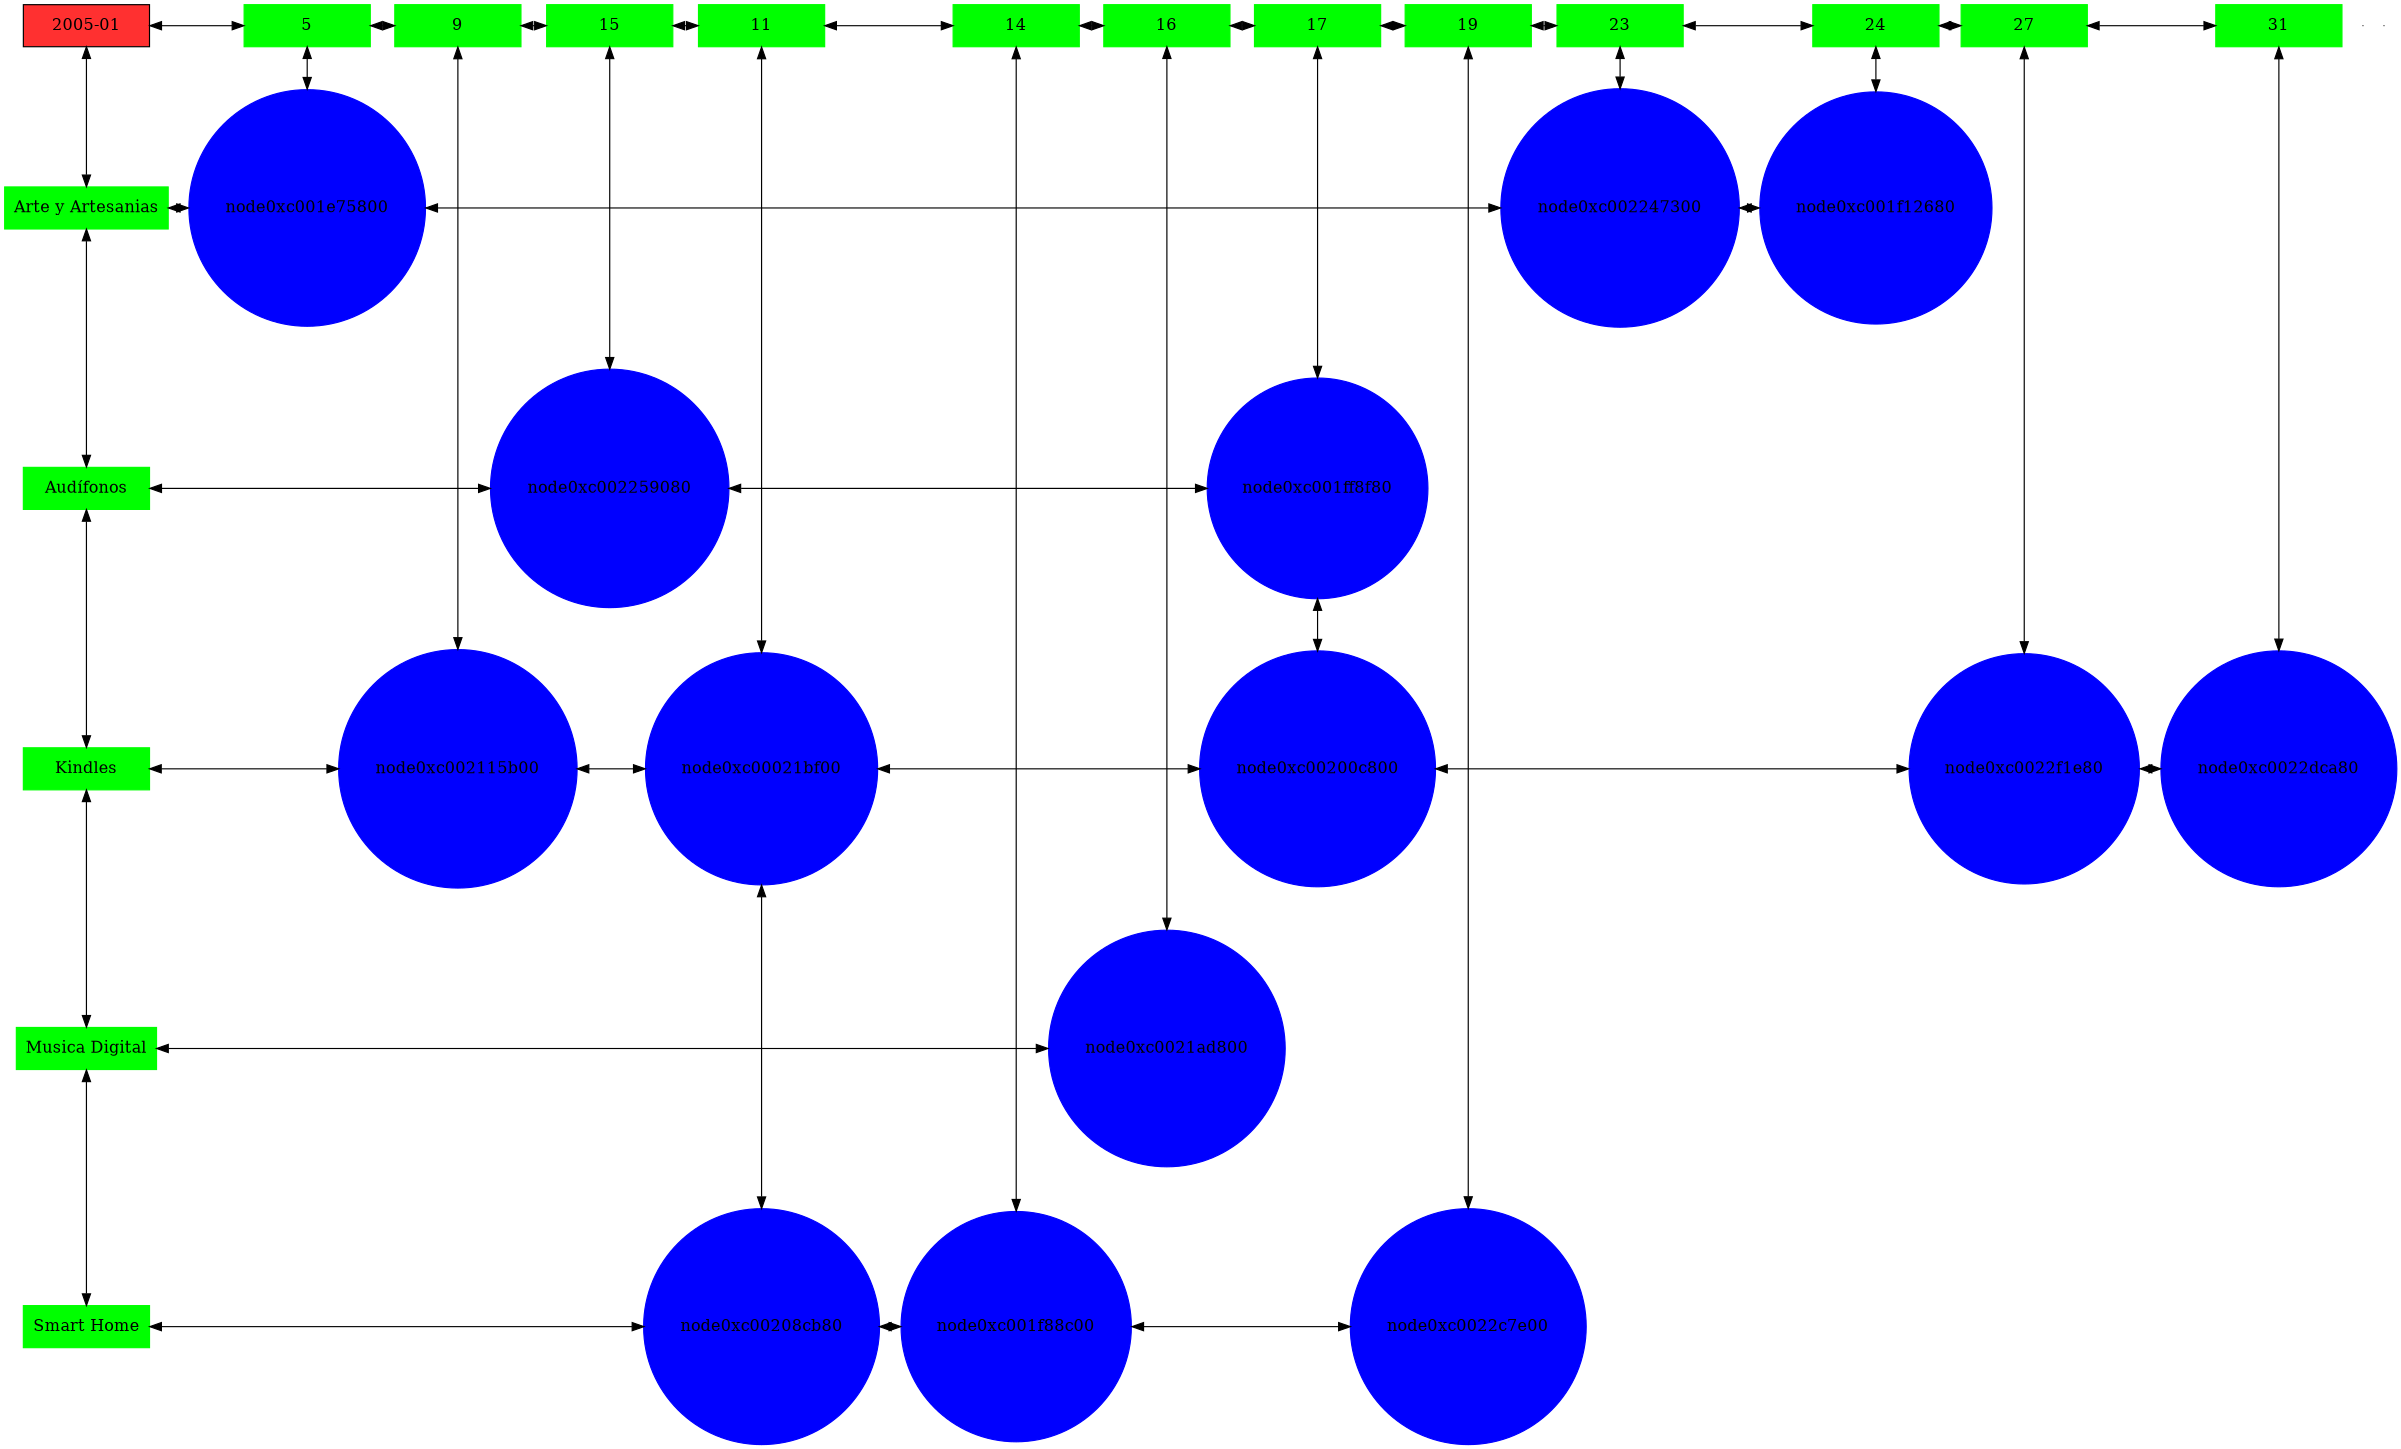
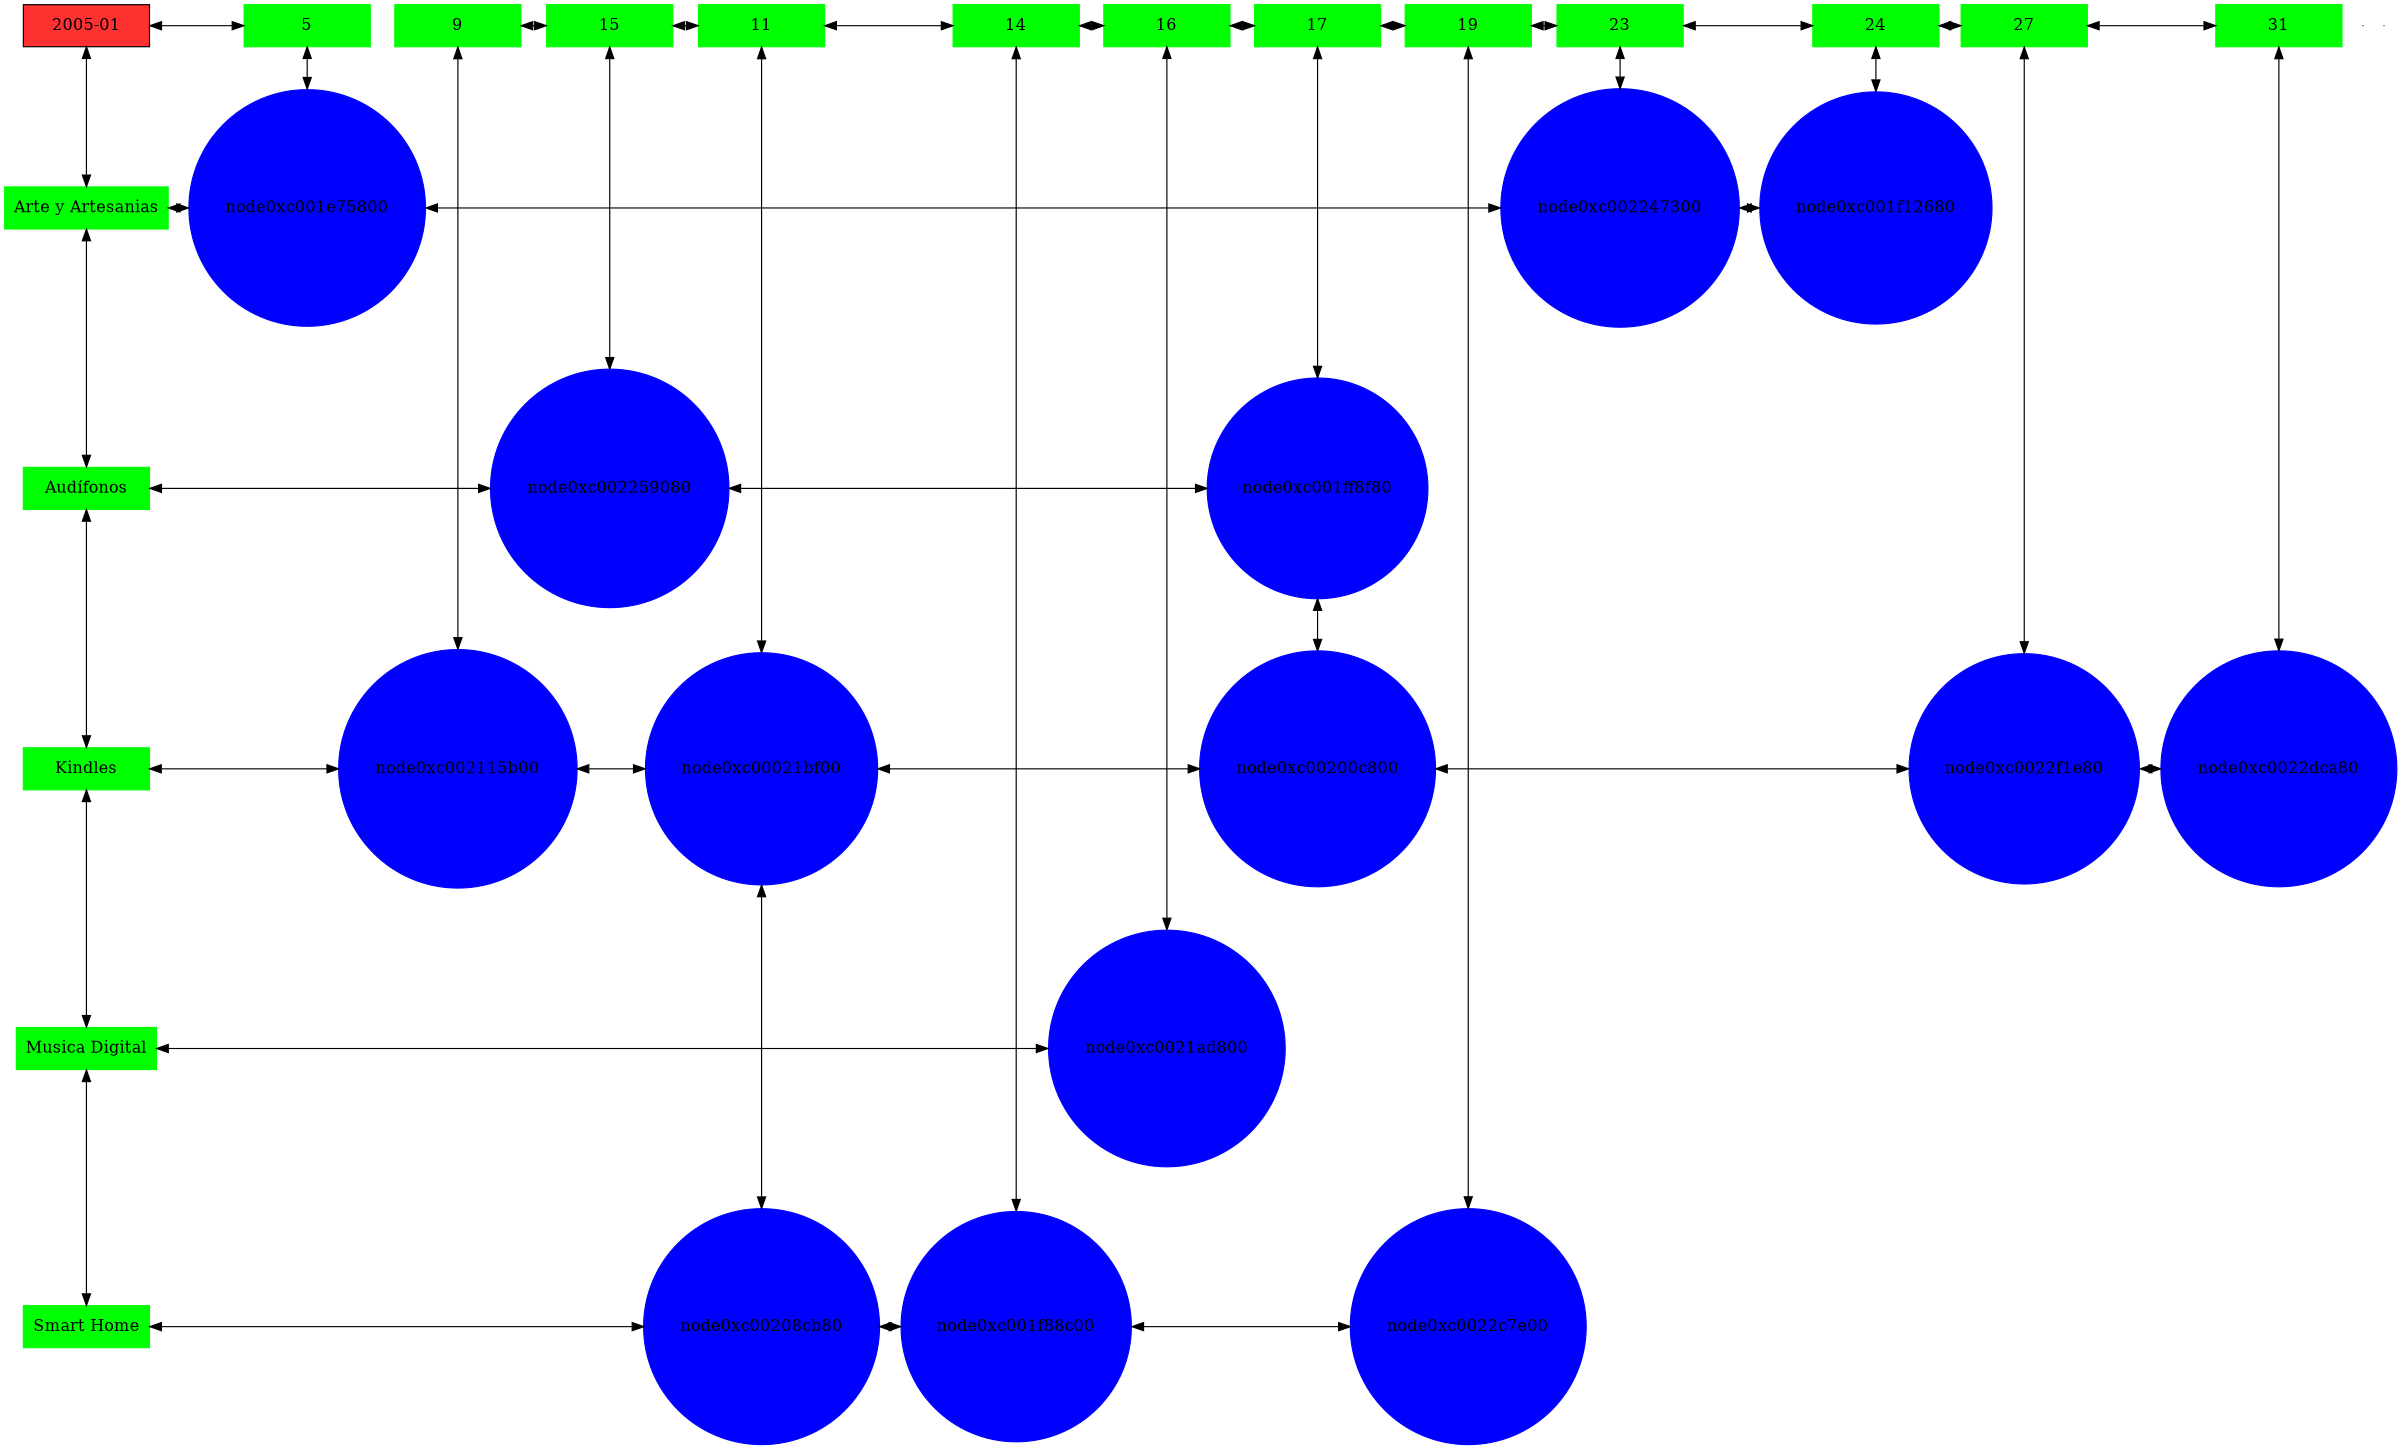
(383, 26) -> none
